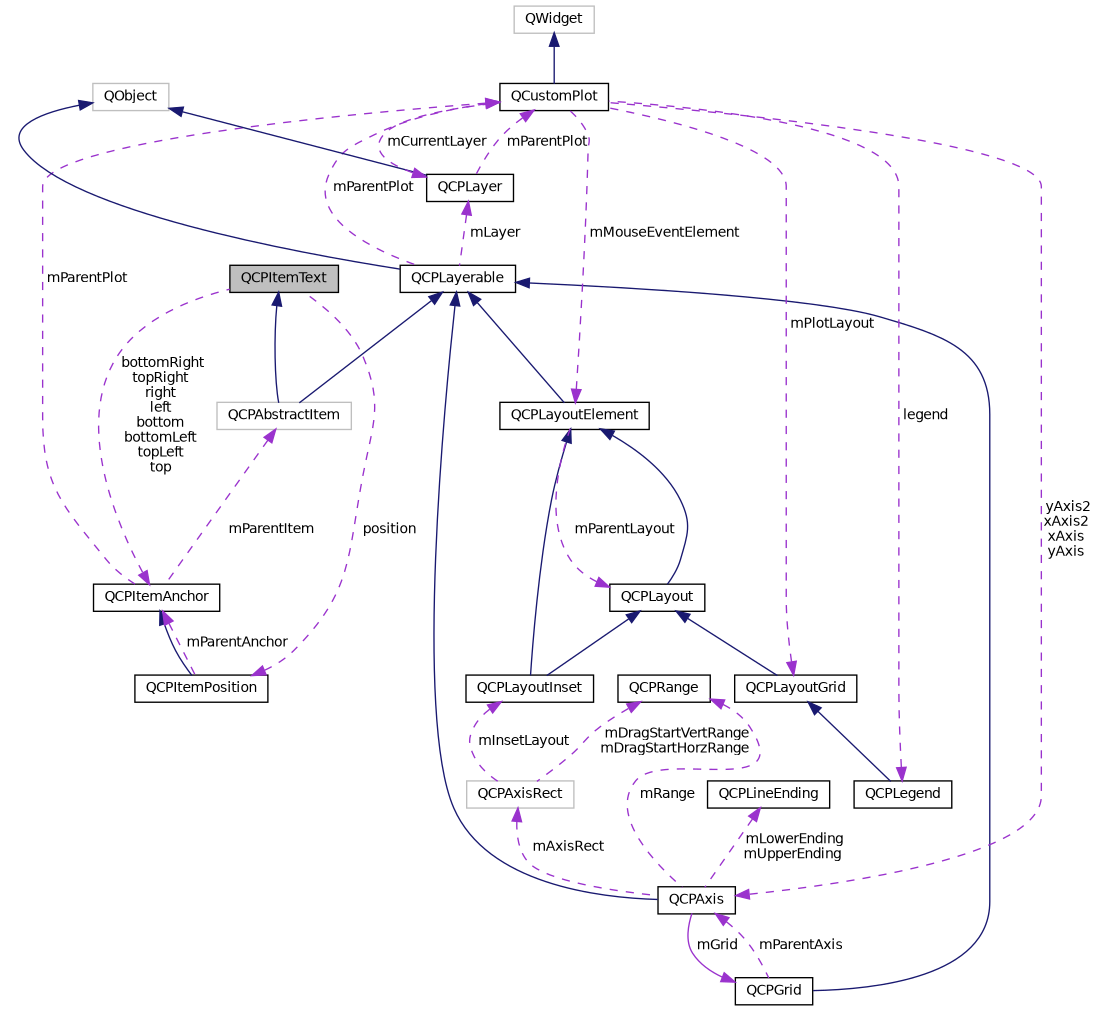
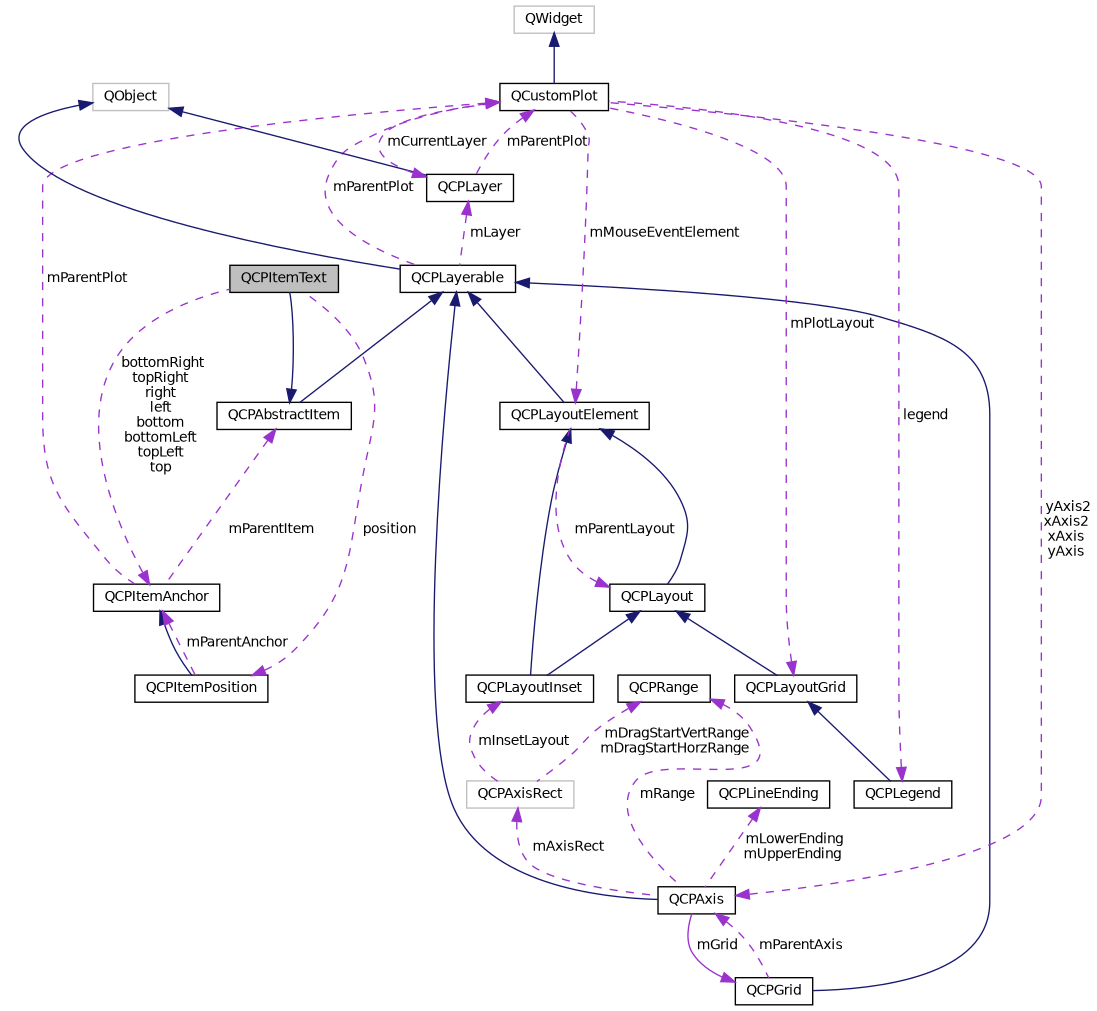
(275, 354) -> (293, 341)
(284, 416) -> (284, 416)
